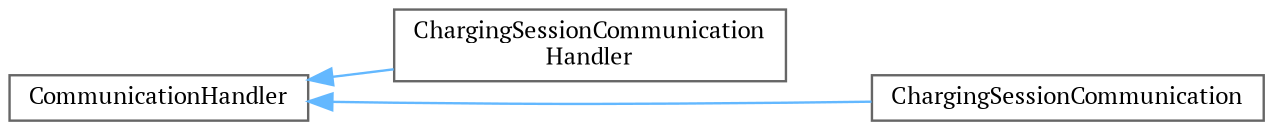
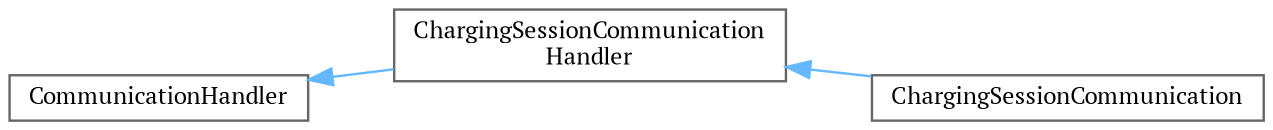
(602, 104) -> (841, 73)
